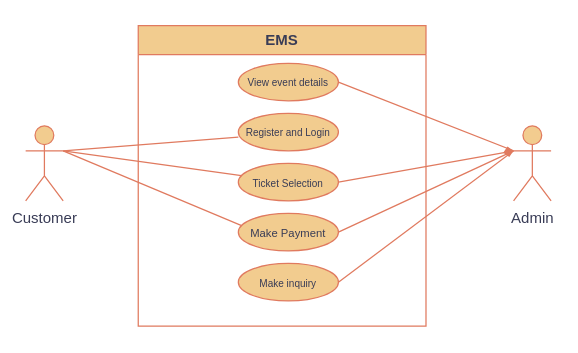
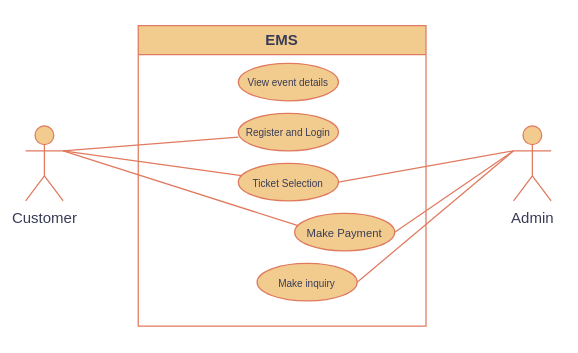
(422, 115) -> none
(502, 153) -> (502, 153)
(288, 232) -> (344, 232)
(288, 282) -> (307, 282)
